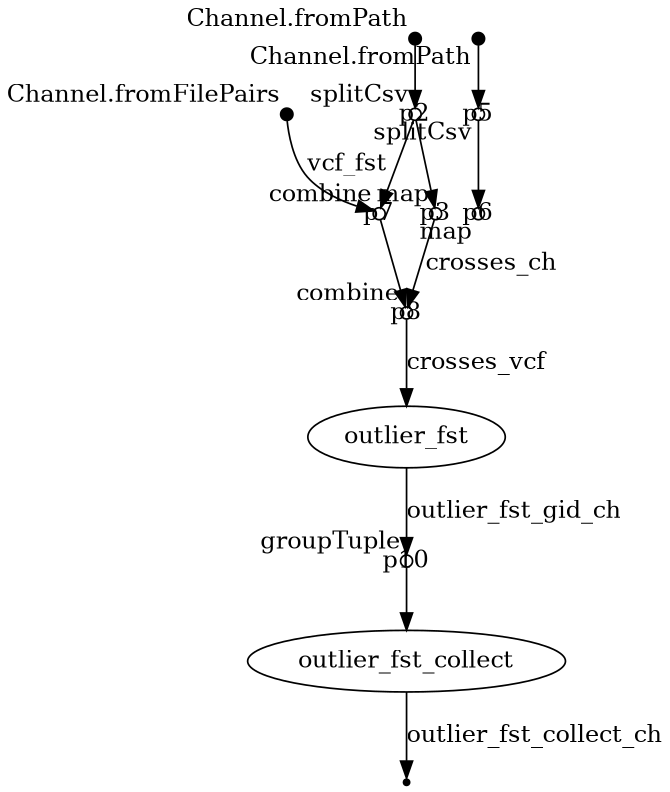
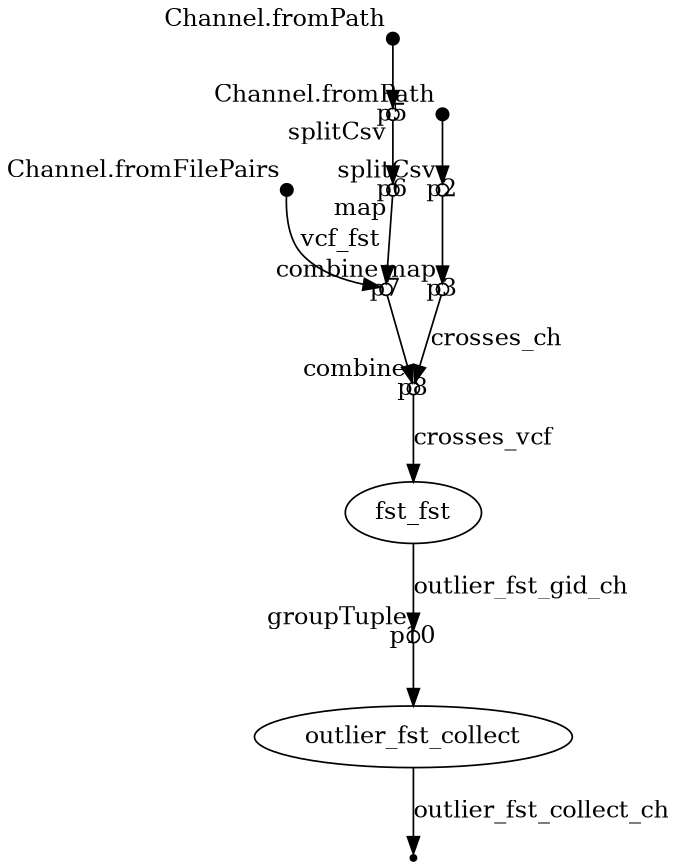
(400, 156) -> (390, 231)
(407, 437) -> (413, 513)
